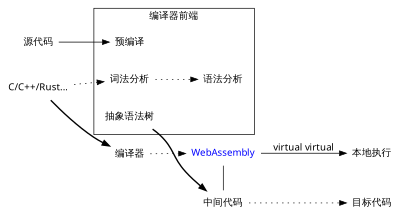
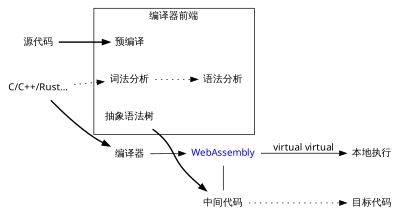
(81, 42) -> (81, 42)
(164, 154) -> (164, 154)
